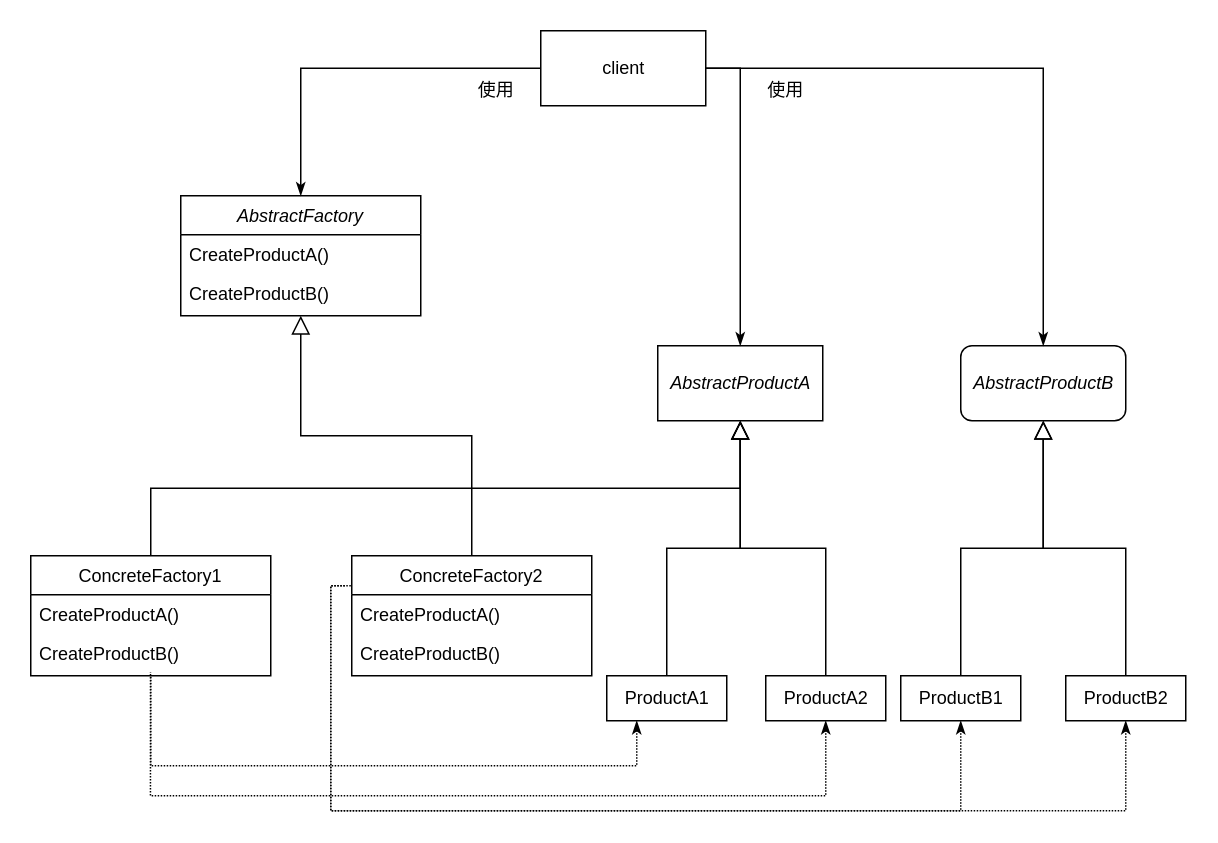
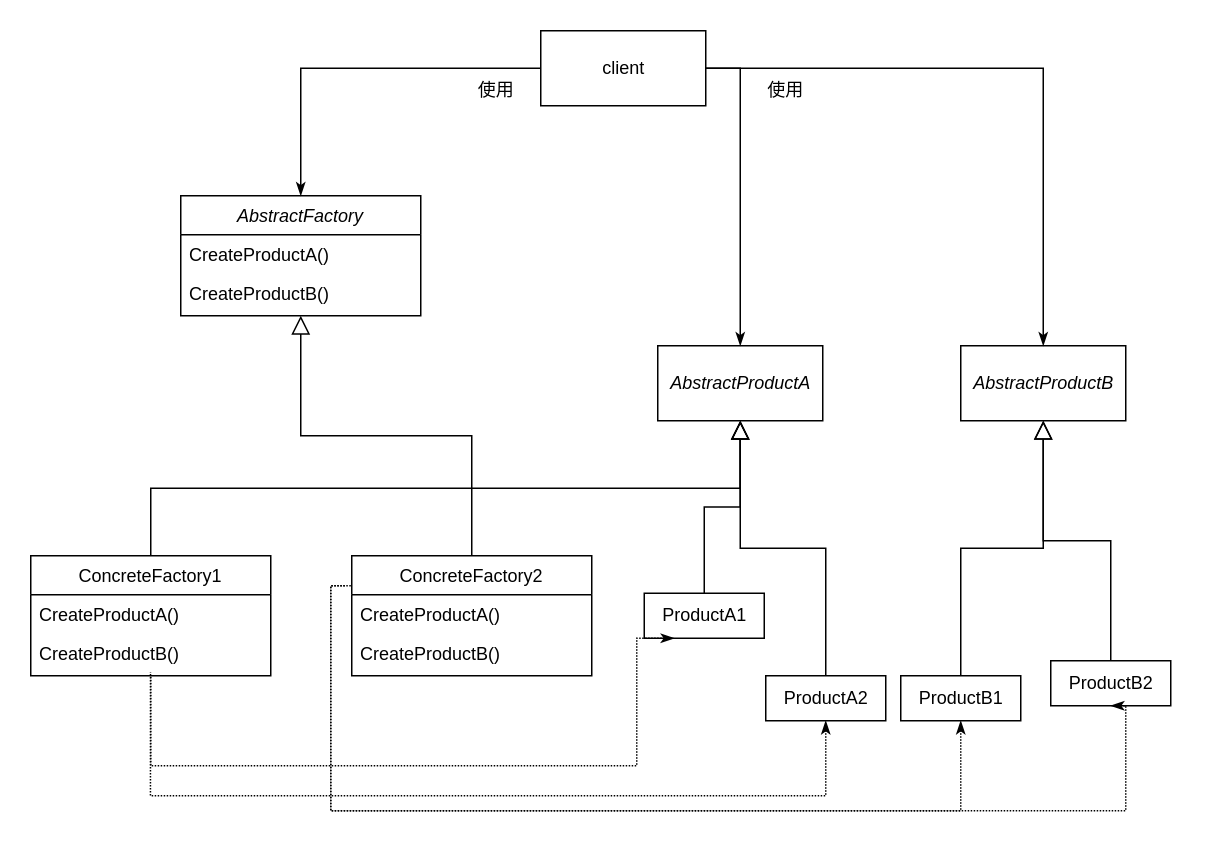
(1043, 383) -> (1043, 383)
(667, 698) -> (704, 616)
(1126, 698) -> (1111, 683)
